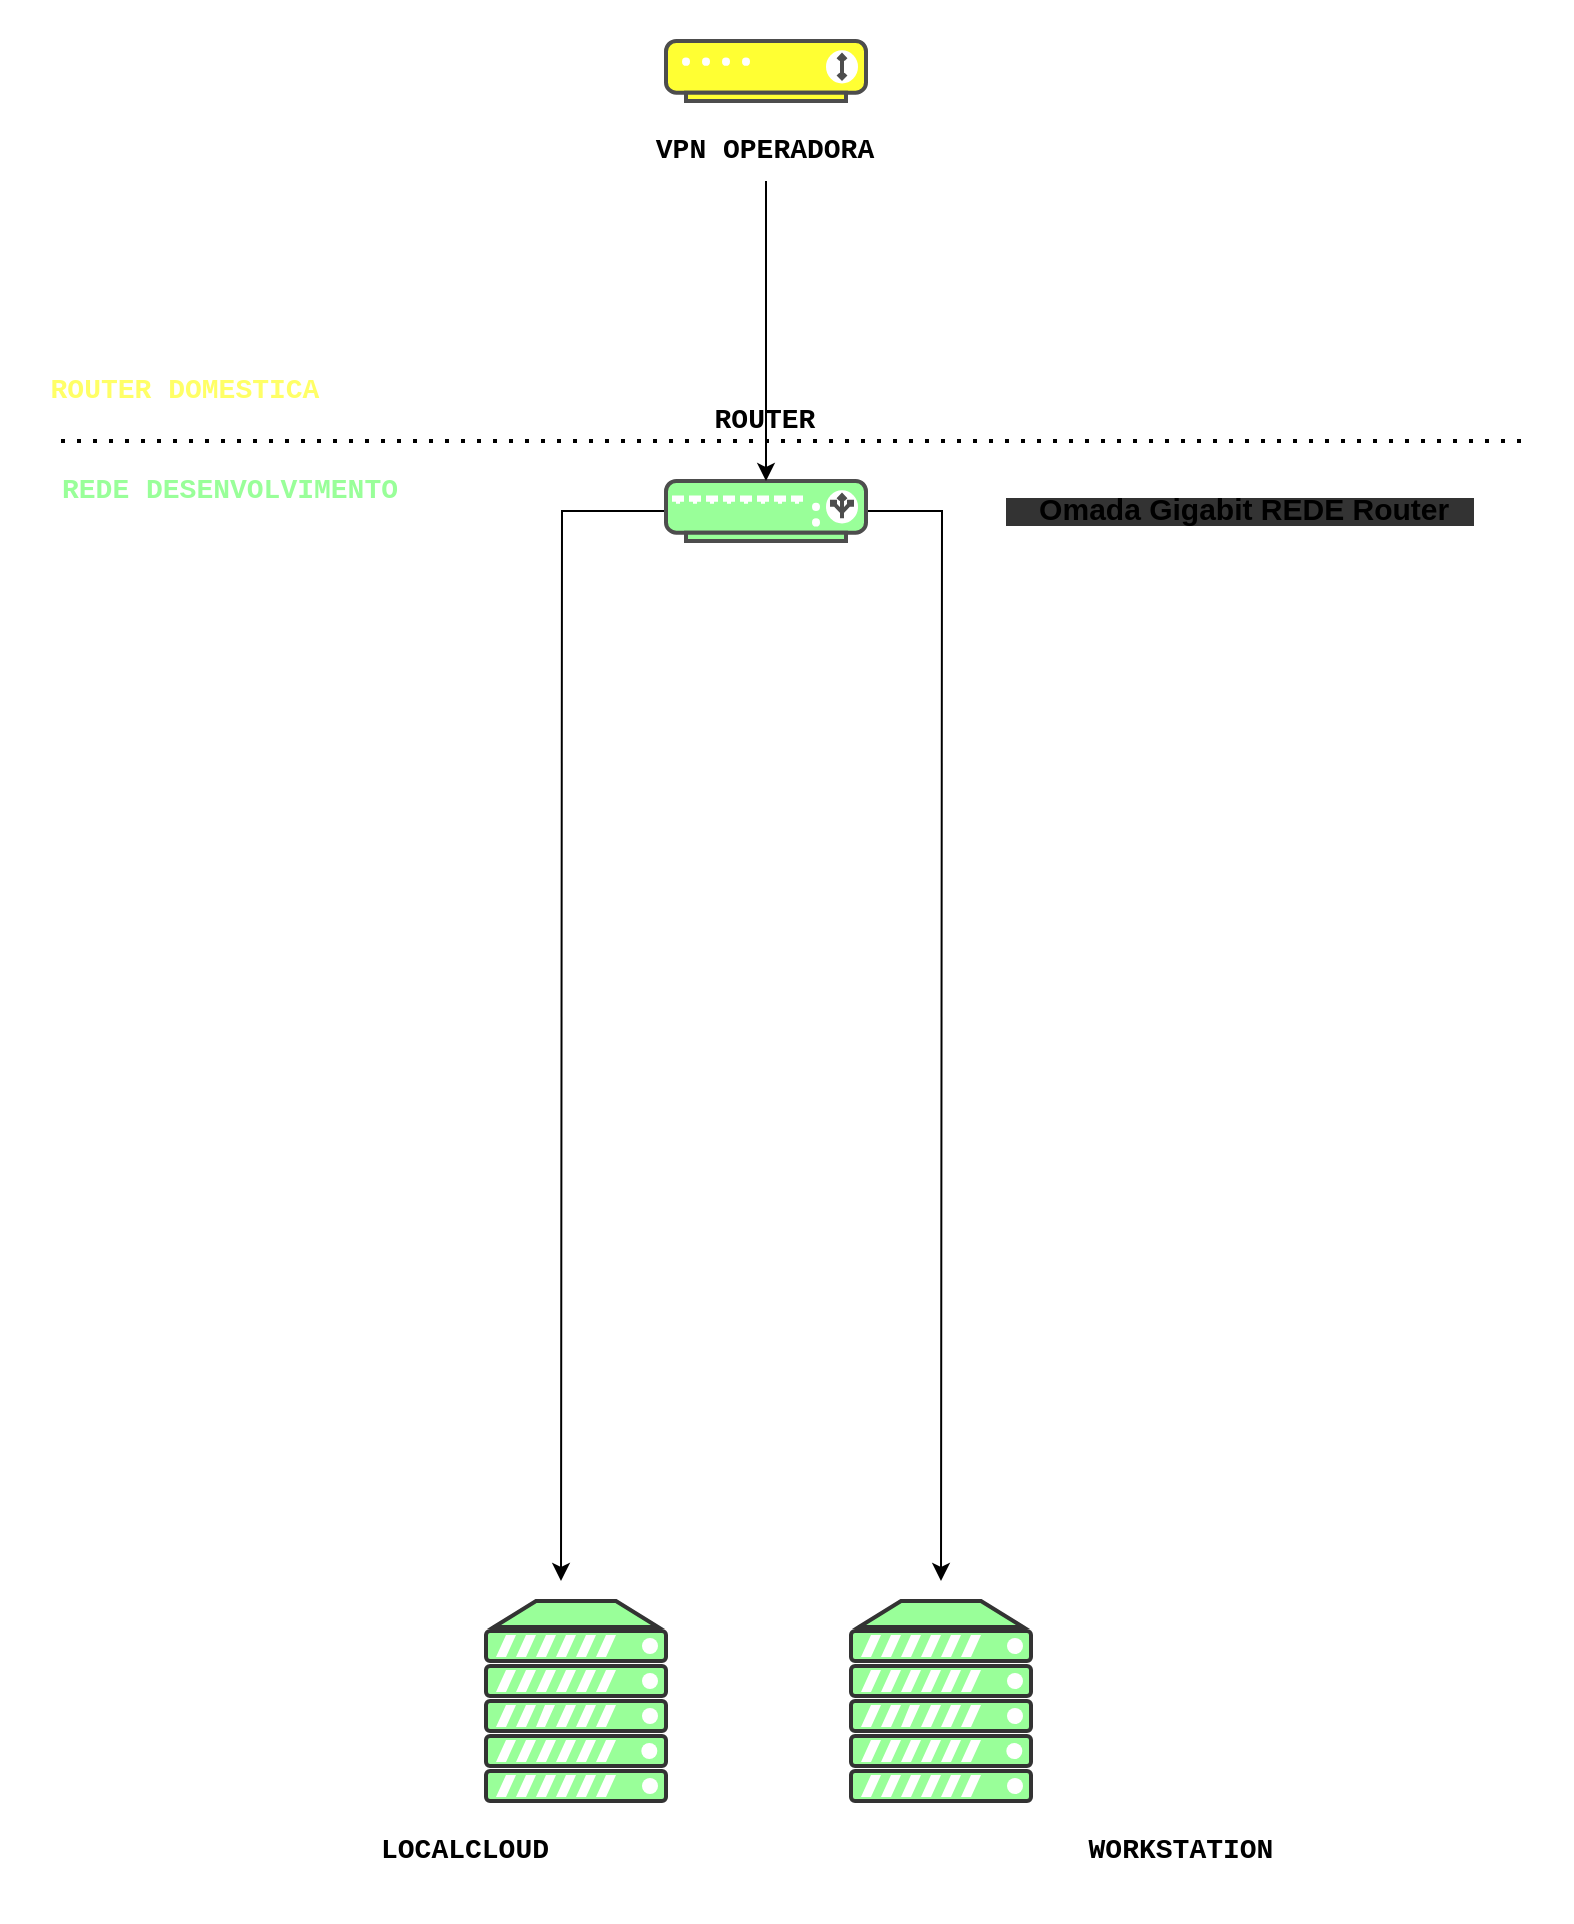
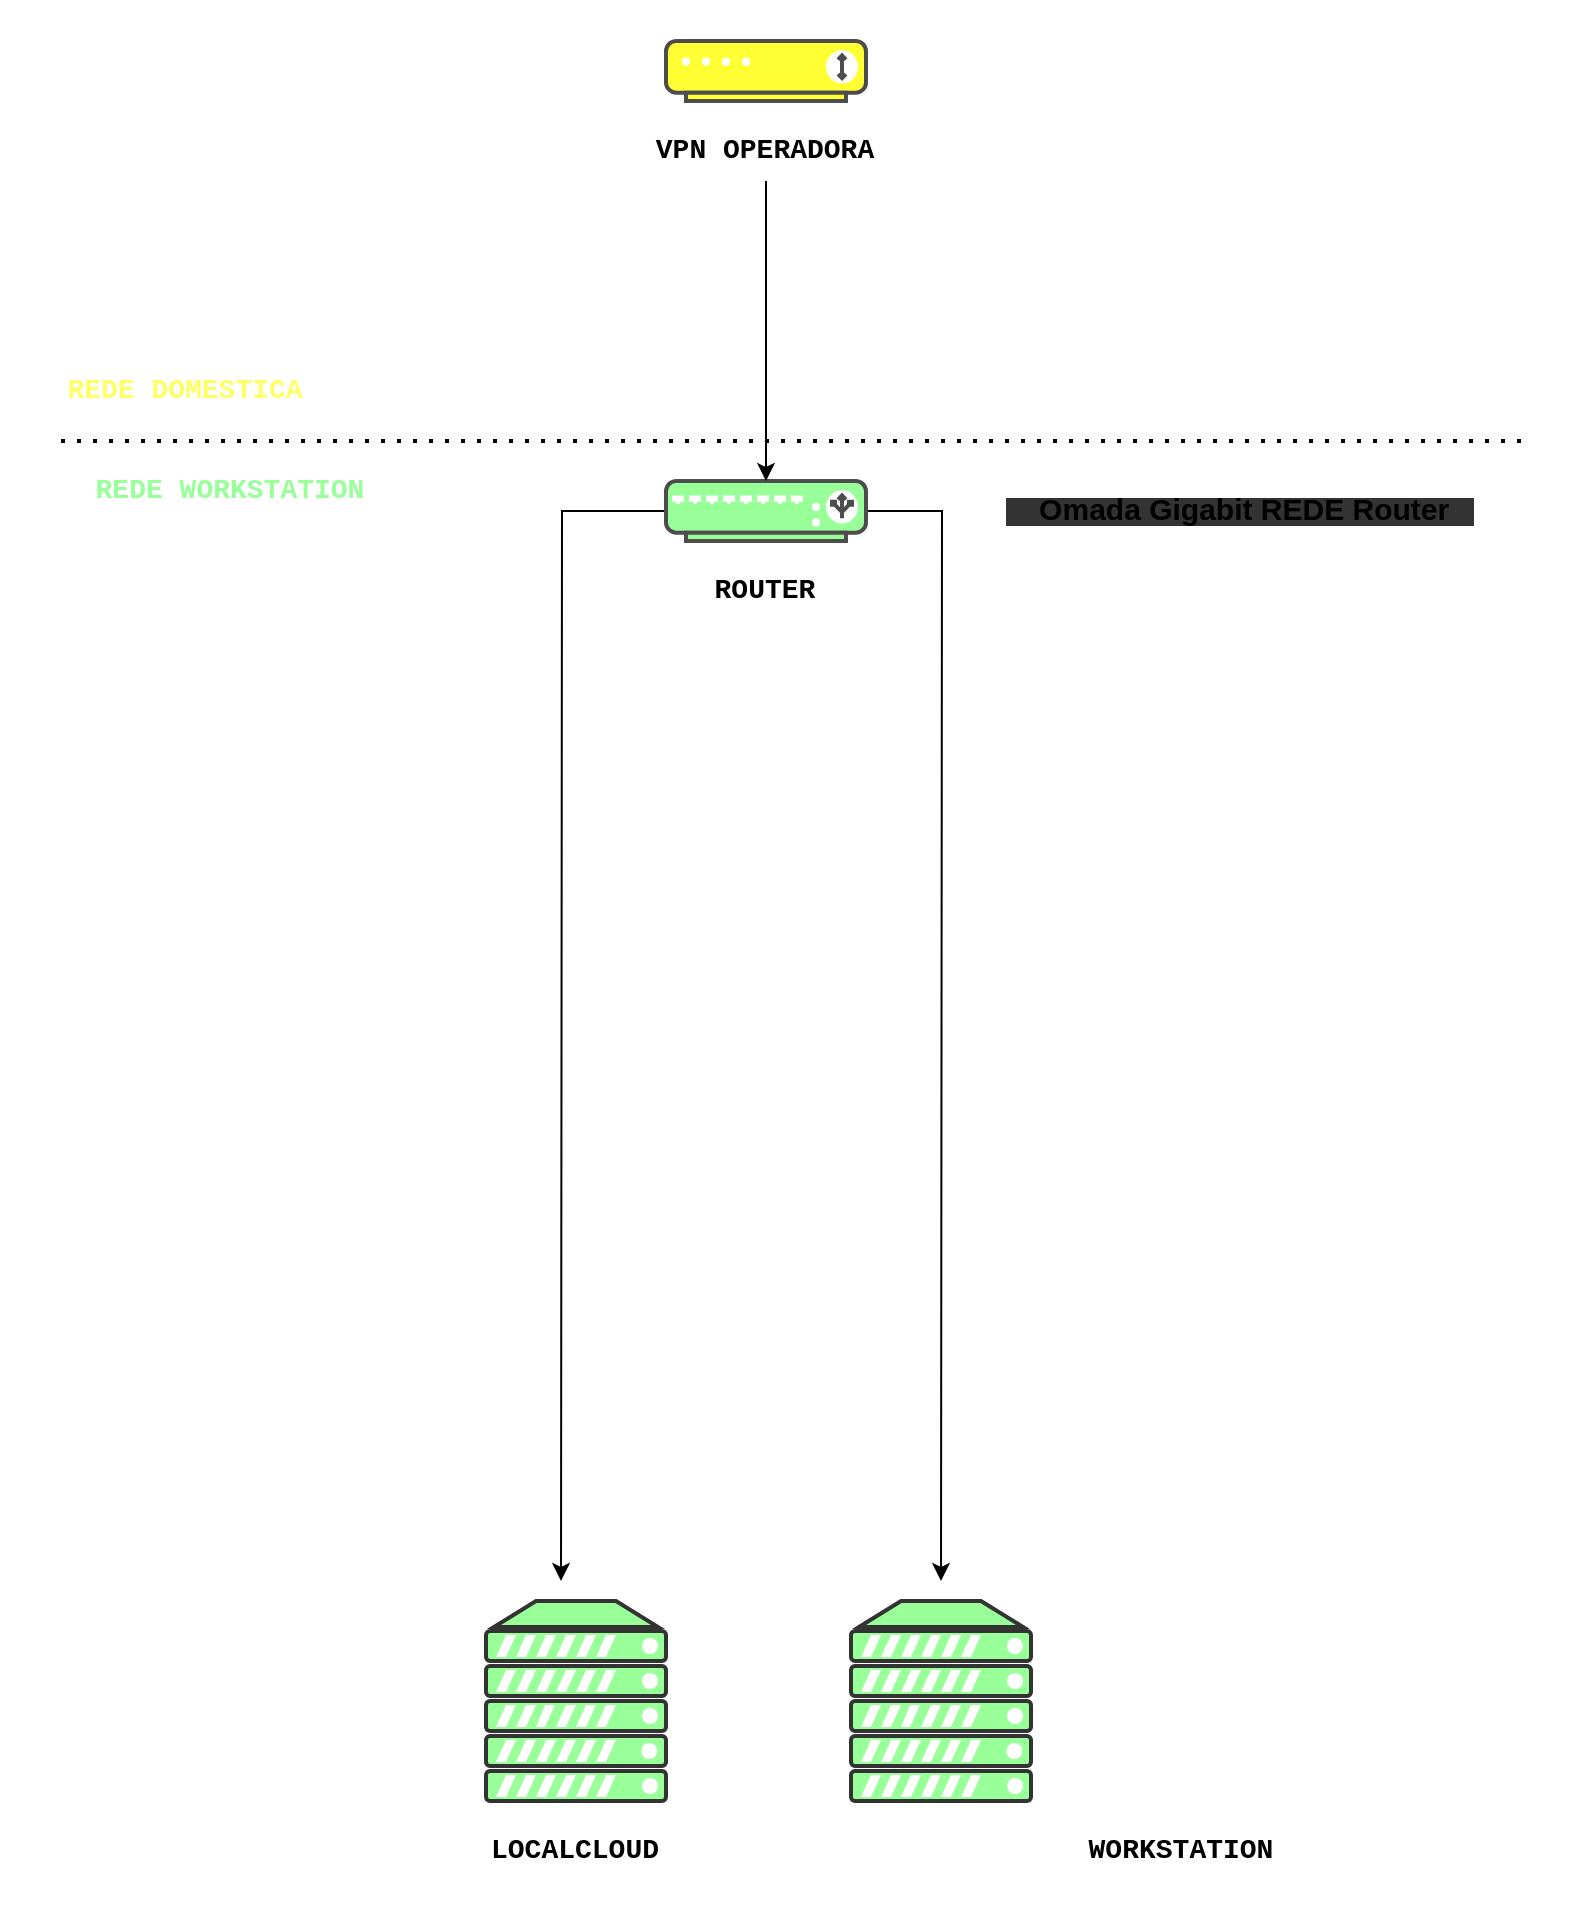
(186, 391) -> (186, 391)
(766, 421) -> (766, 591)
(231, 491) -> (231, 491)
(466, 1851) -> (576, 1851)
